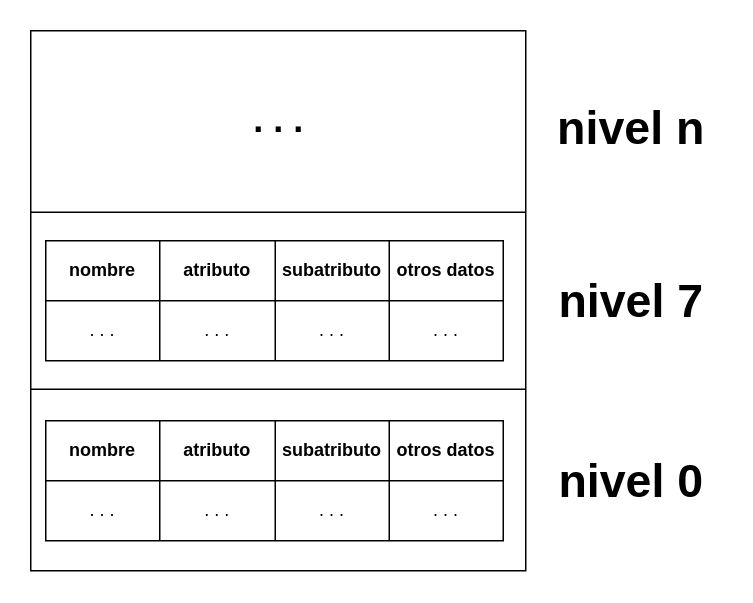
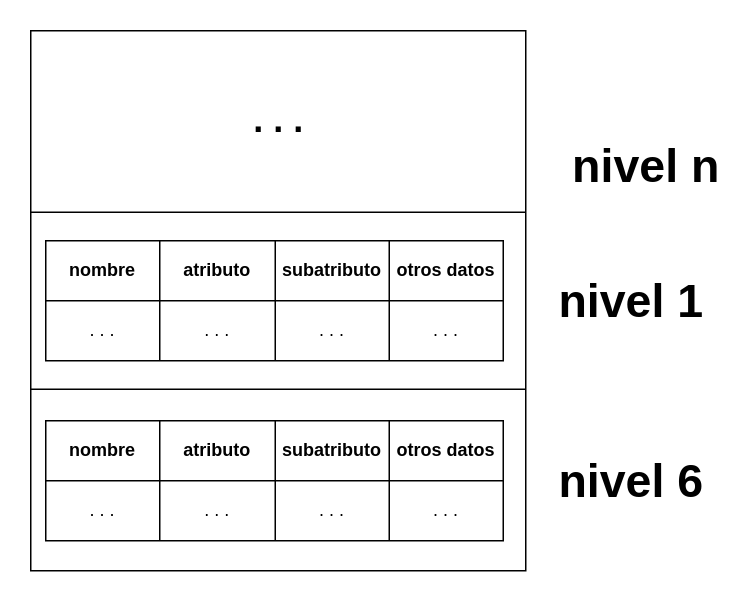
(631, 128) -> (646, 166)
(632, 301) -> (632, 301)
(632, 481) -> (632, 481)
